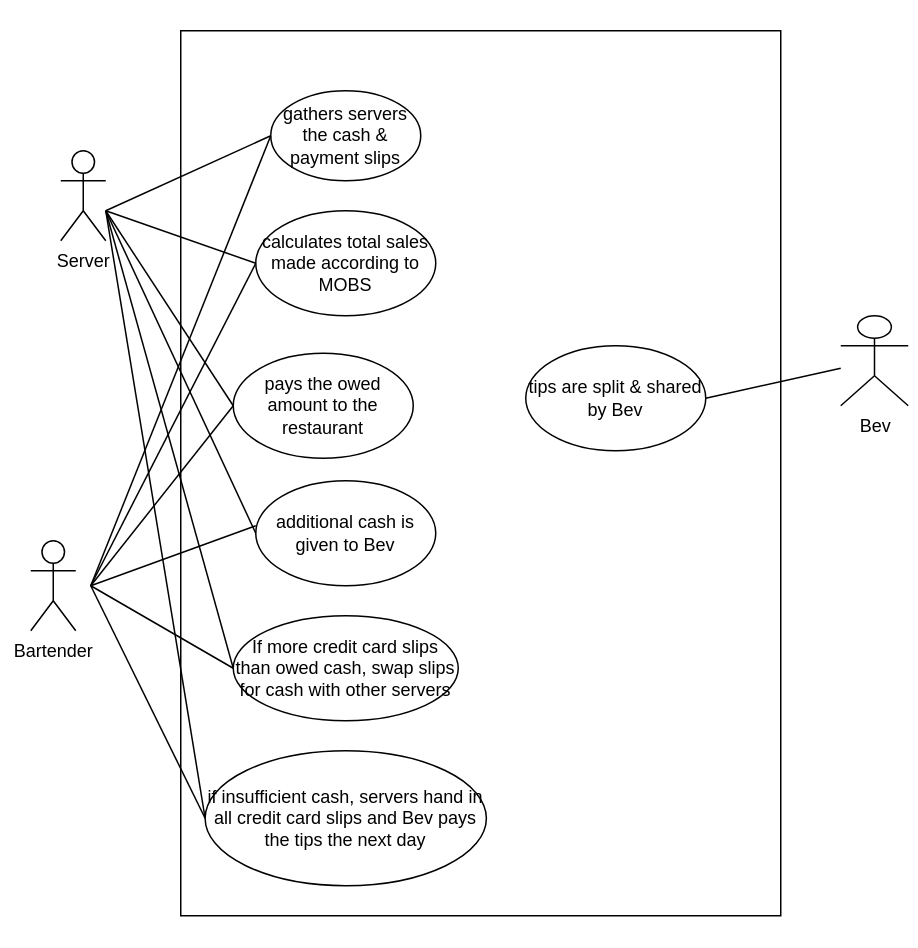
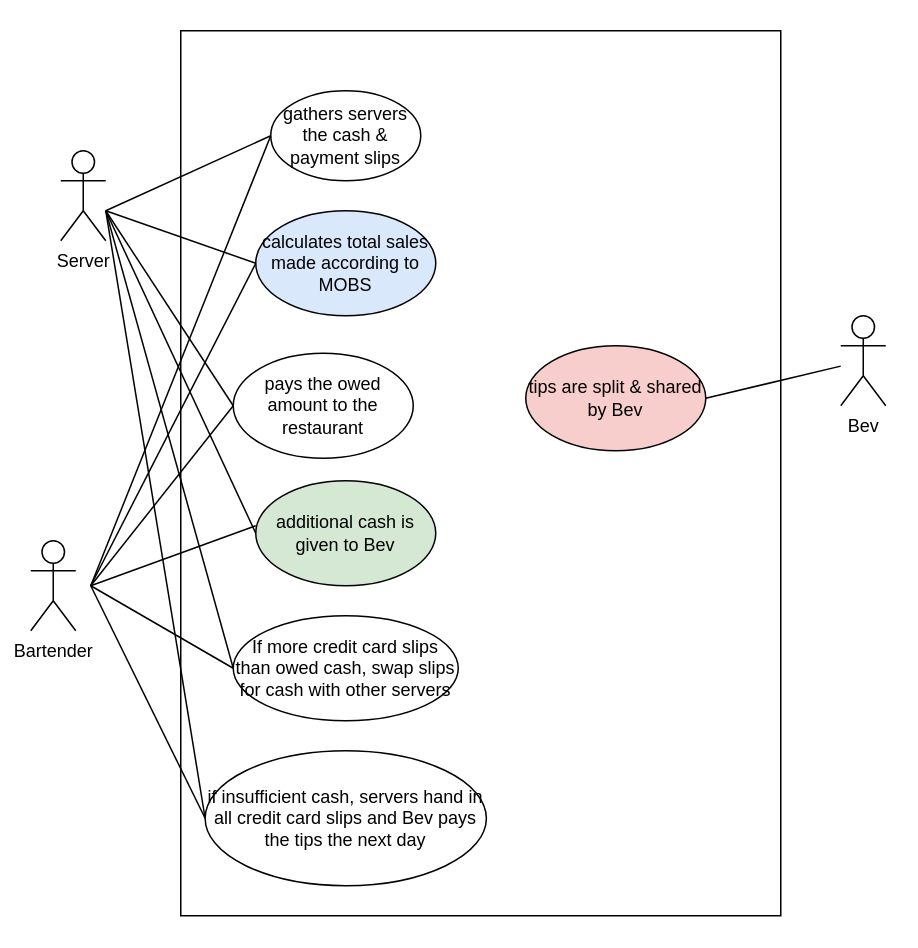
(346, 263) -> (346, 263)
(875, 361) -> (863, 361)
(616, 398) -> (616, 398)
(346, 533) -> (346, 533)
